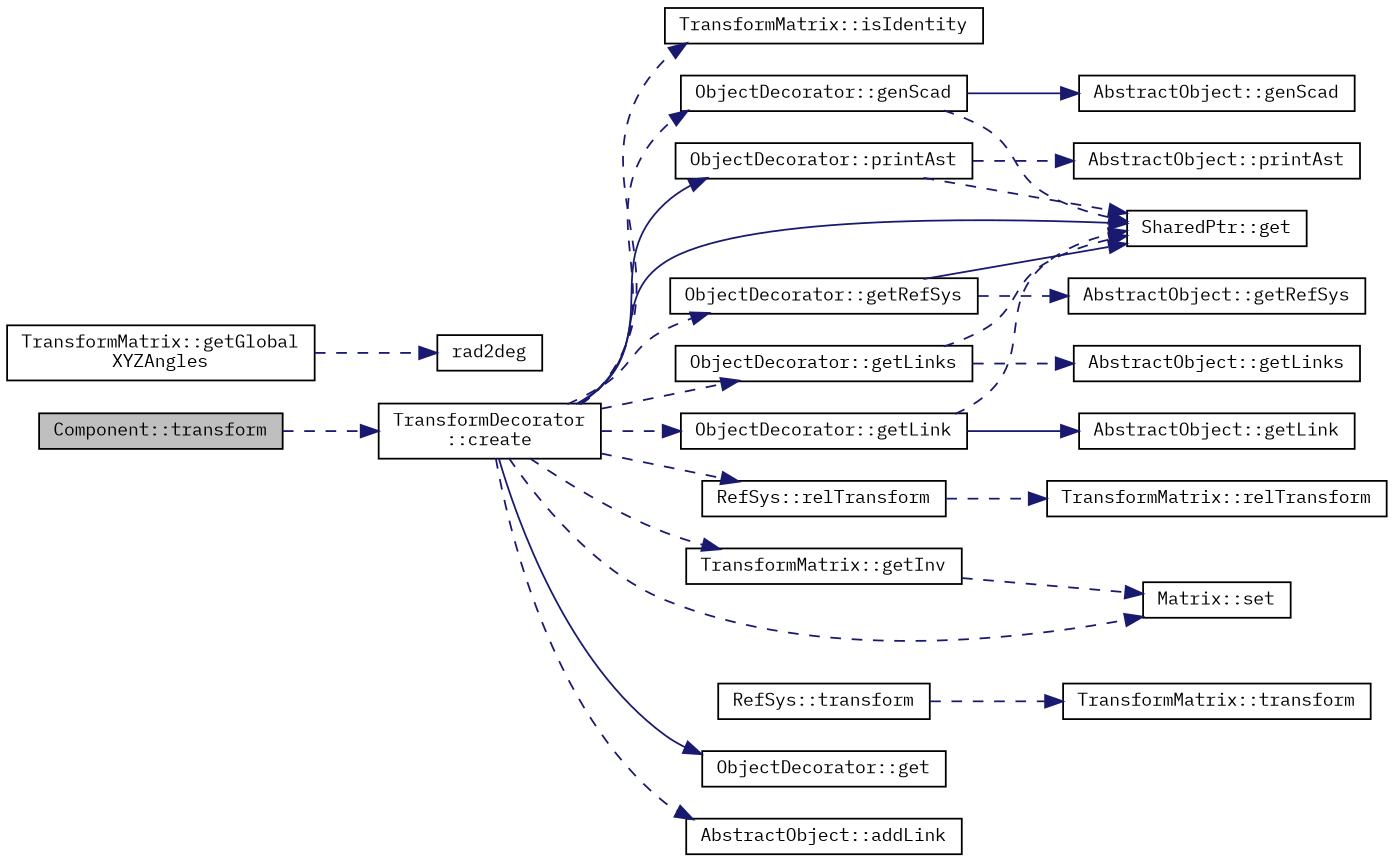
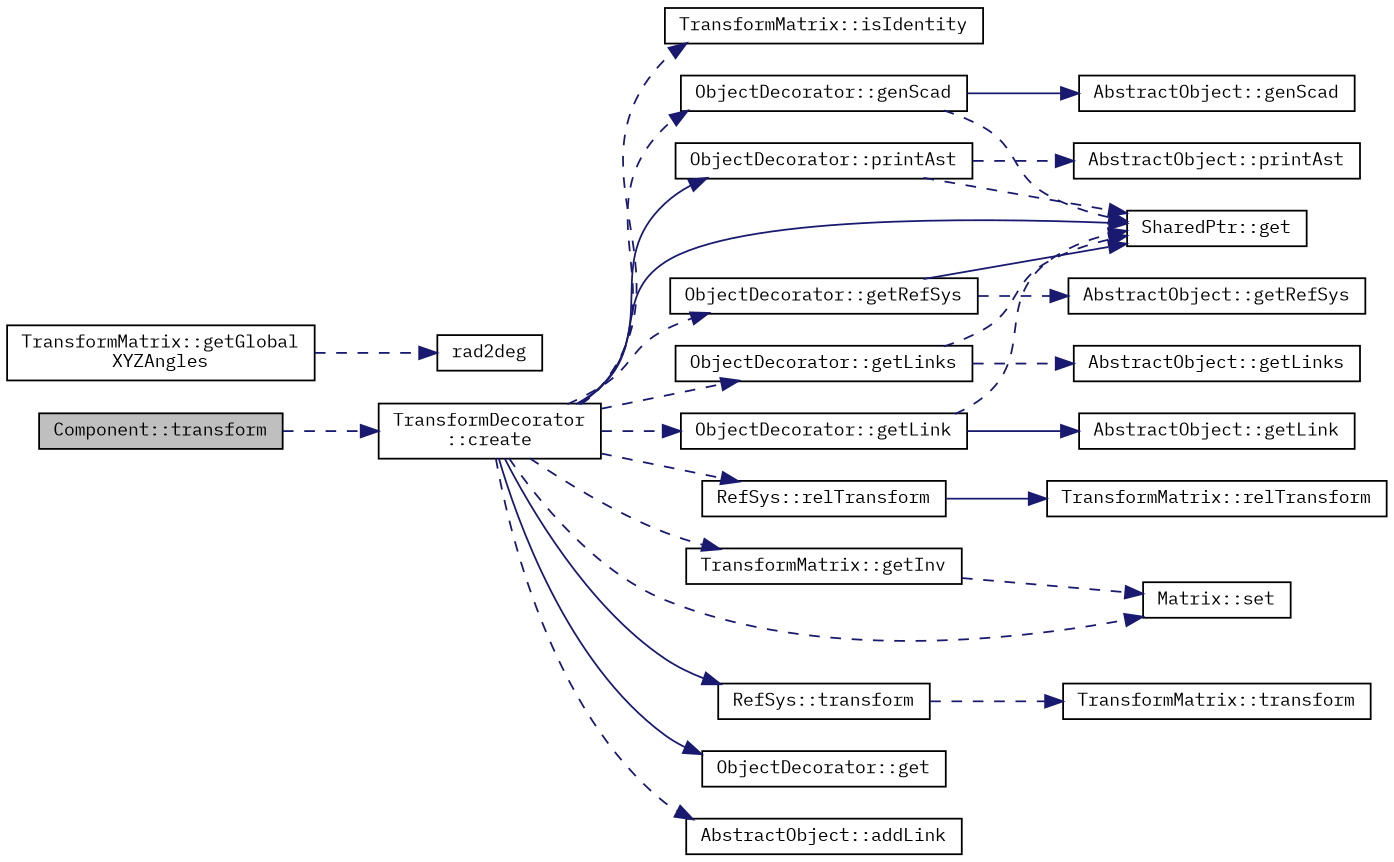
(987, 499) -> (987, 499)
none -> (587, 585)
